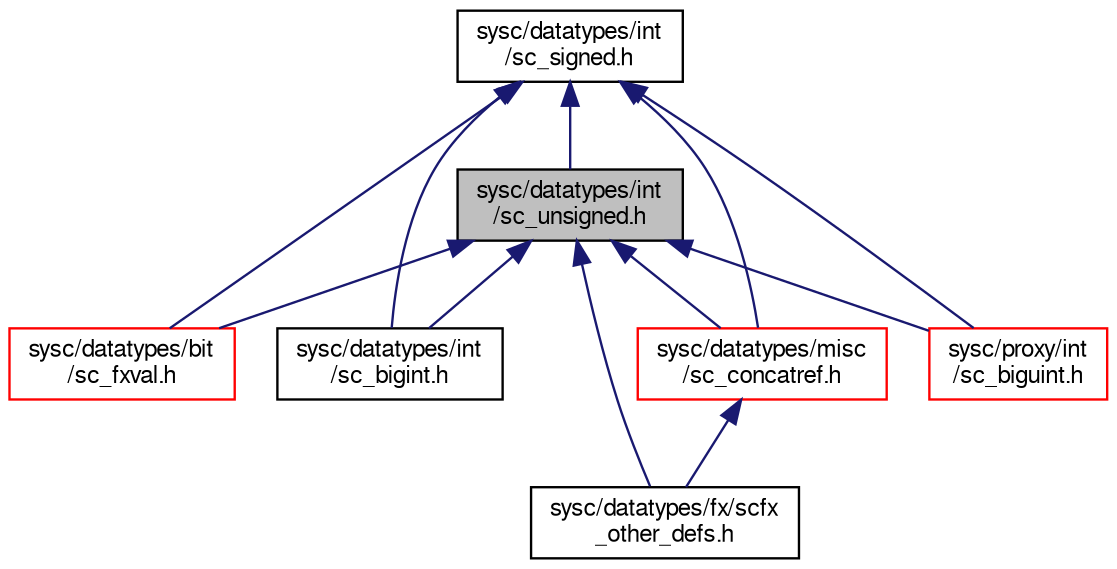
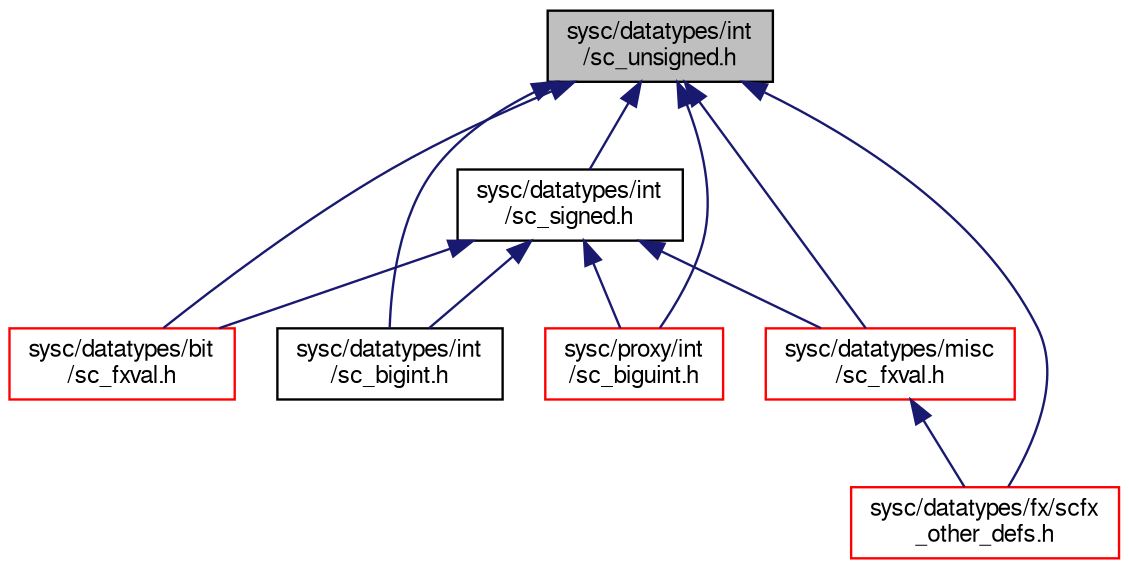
(570, 138) -> (609, 136)
(762, 364) -> (890, 364)
(665, 523) -> (985, 523)
